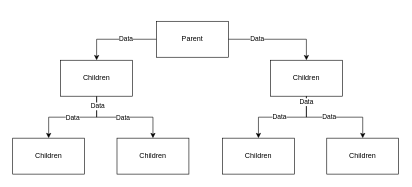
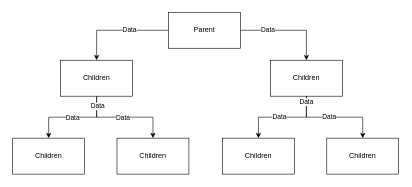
(192, 39) -> (204, 30)
